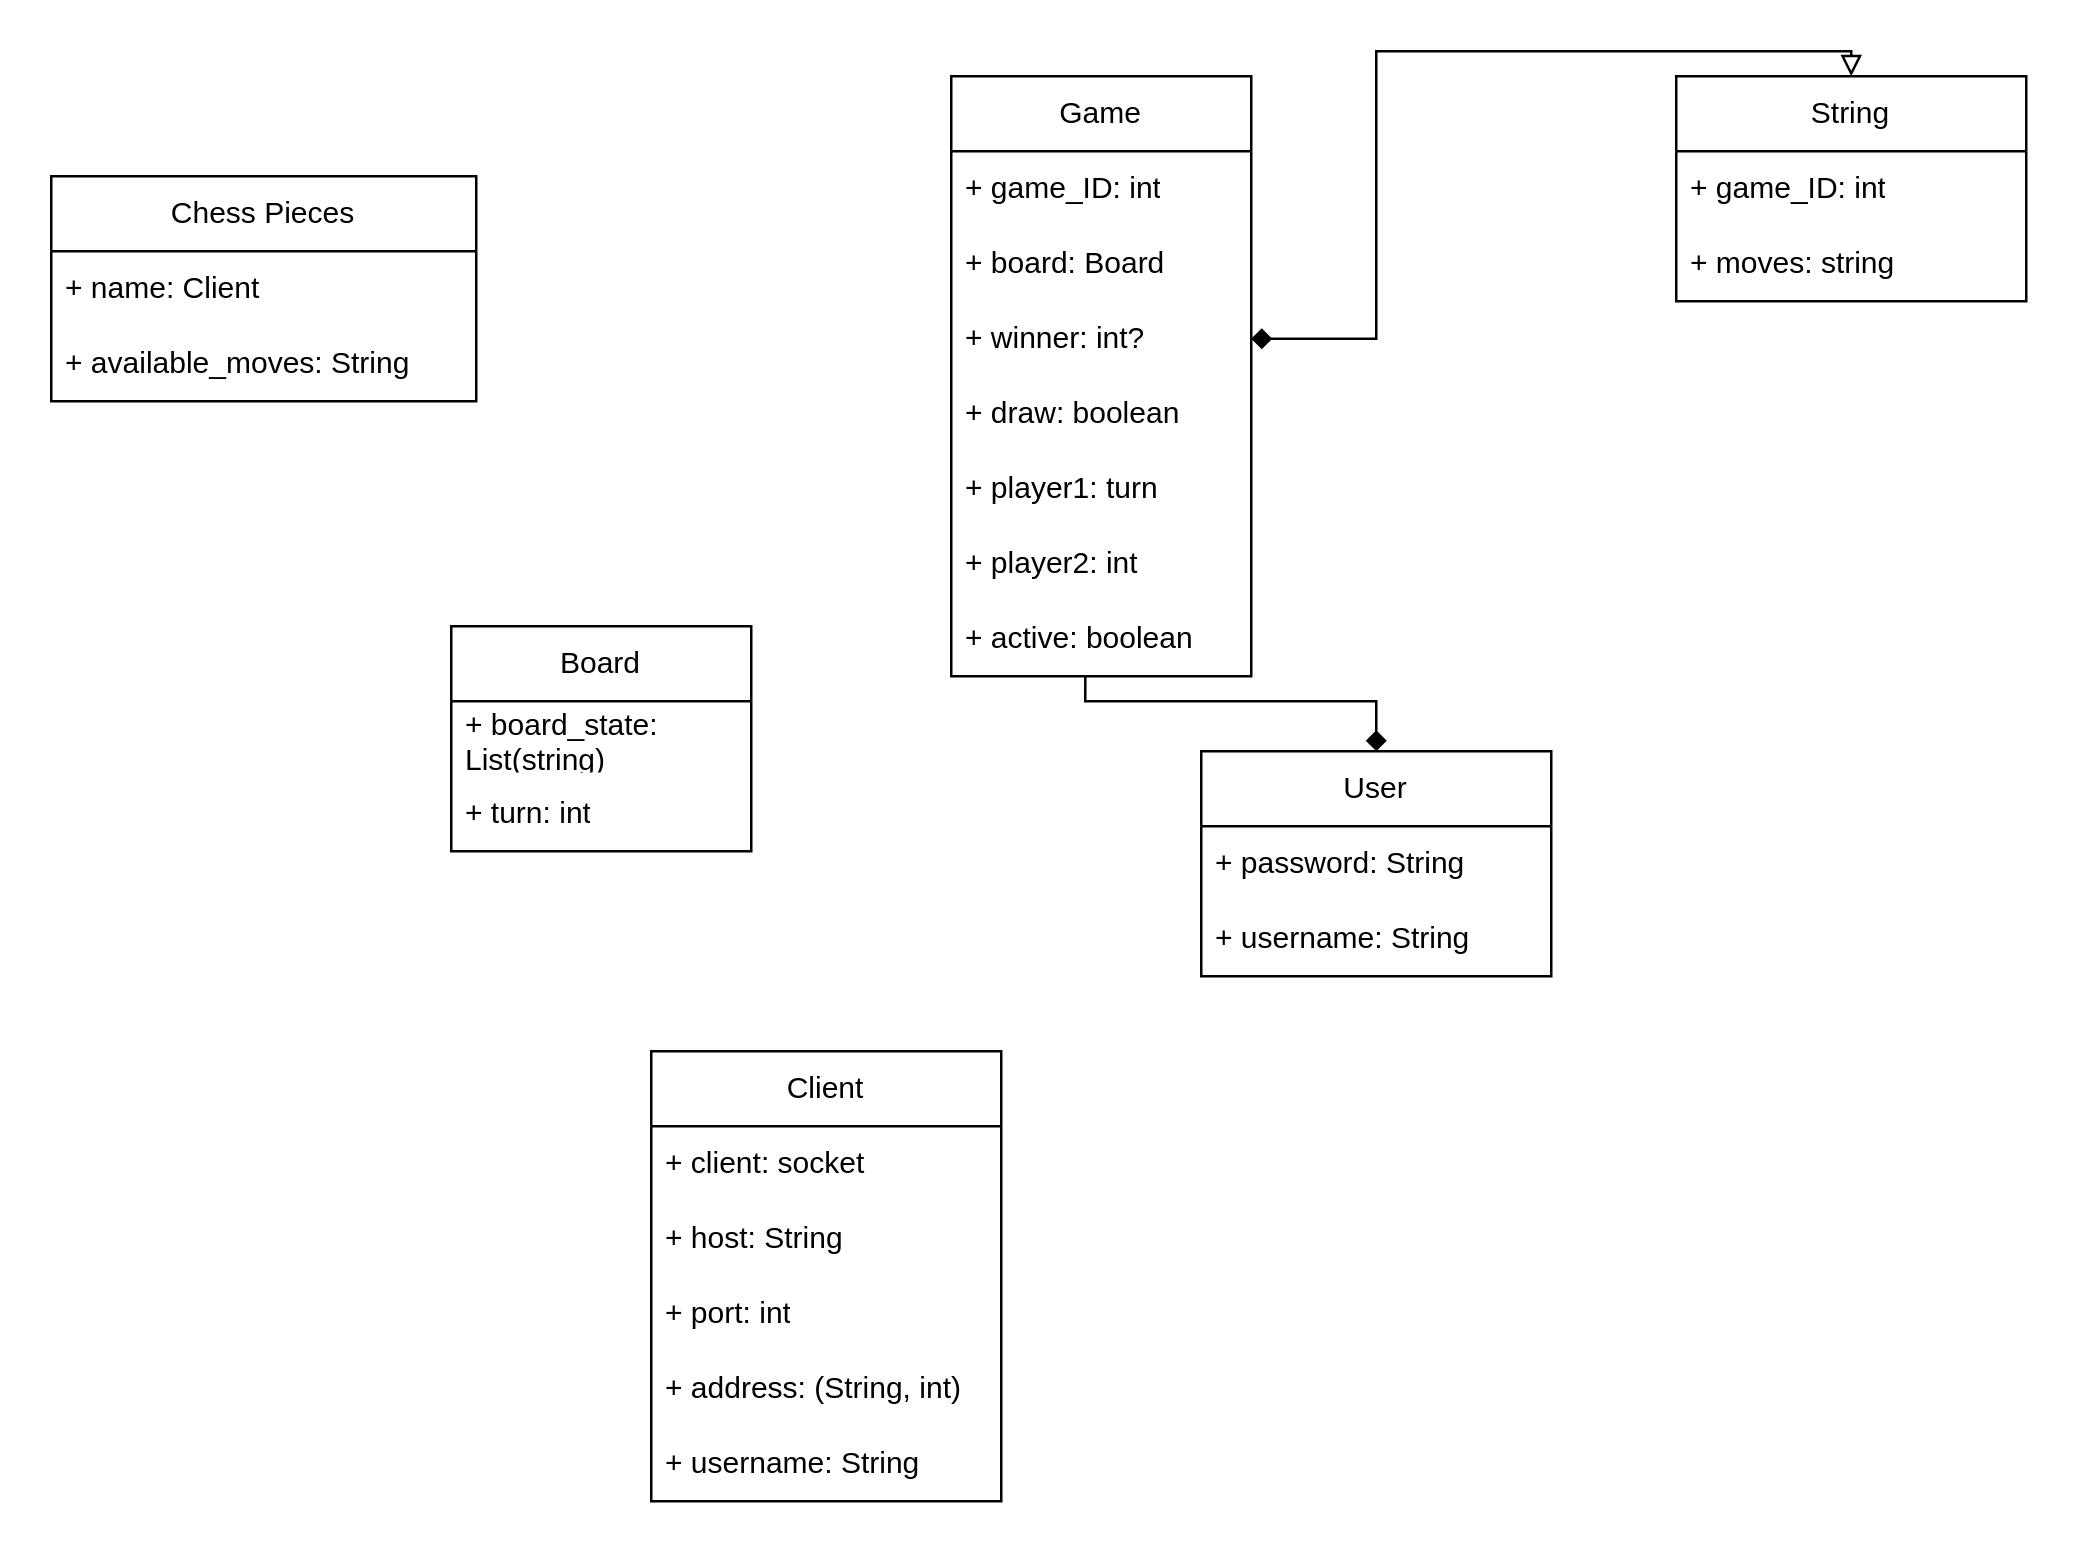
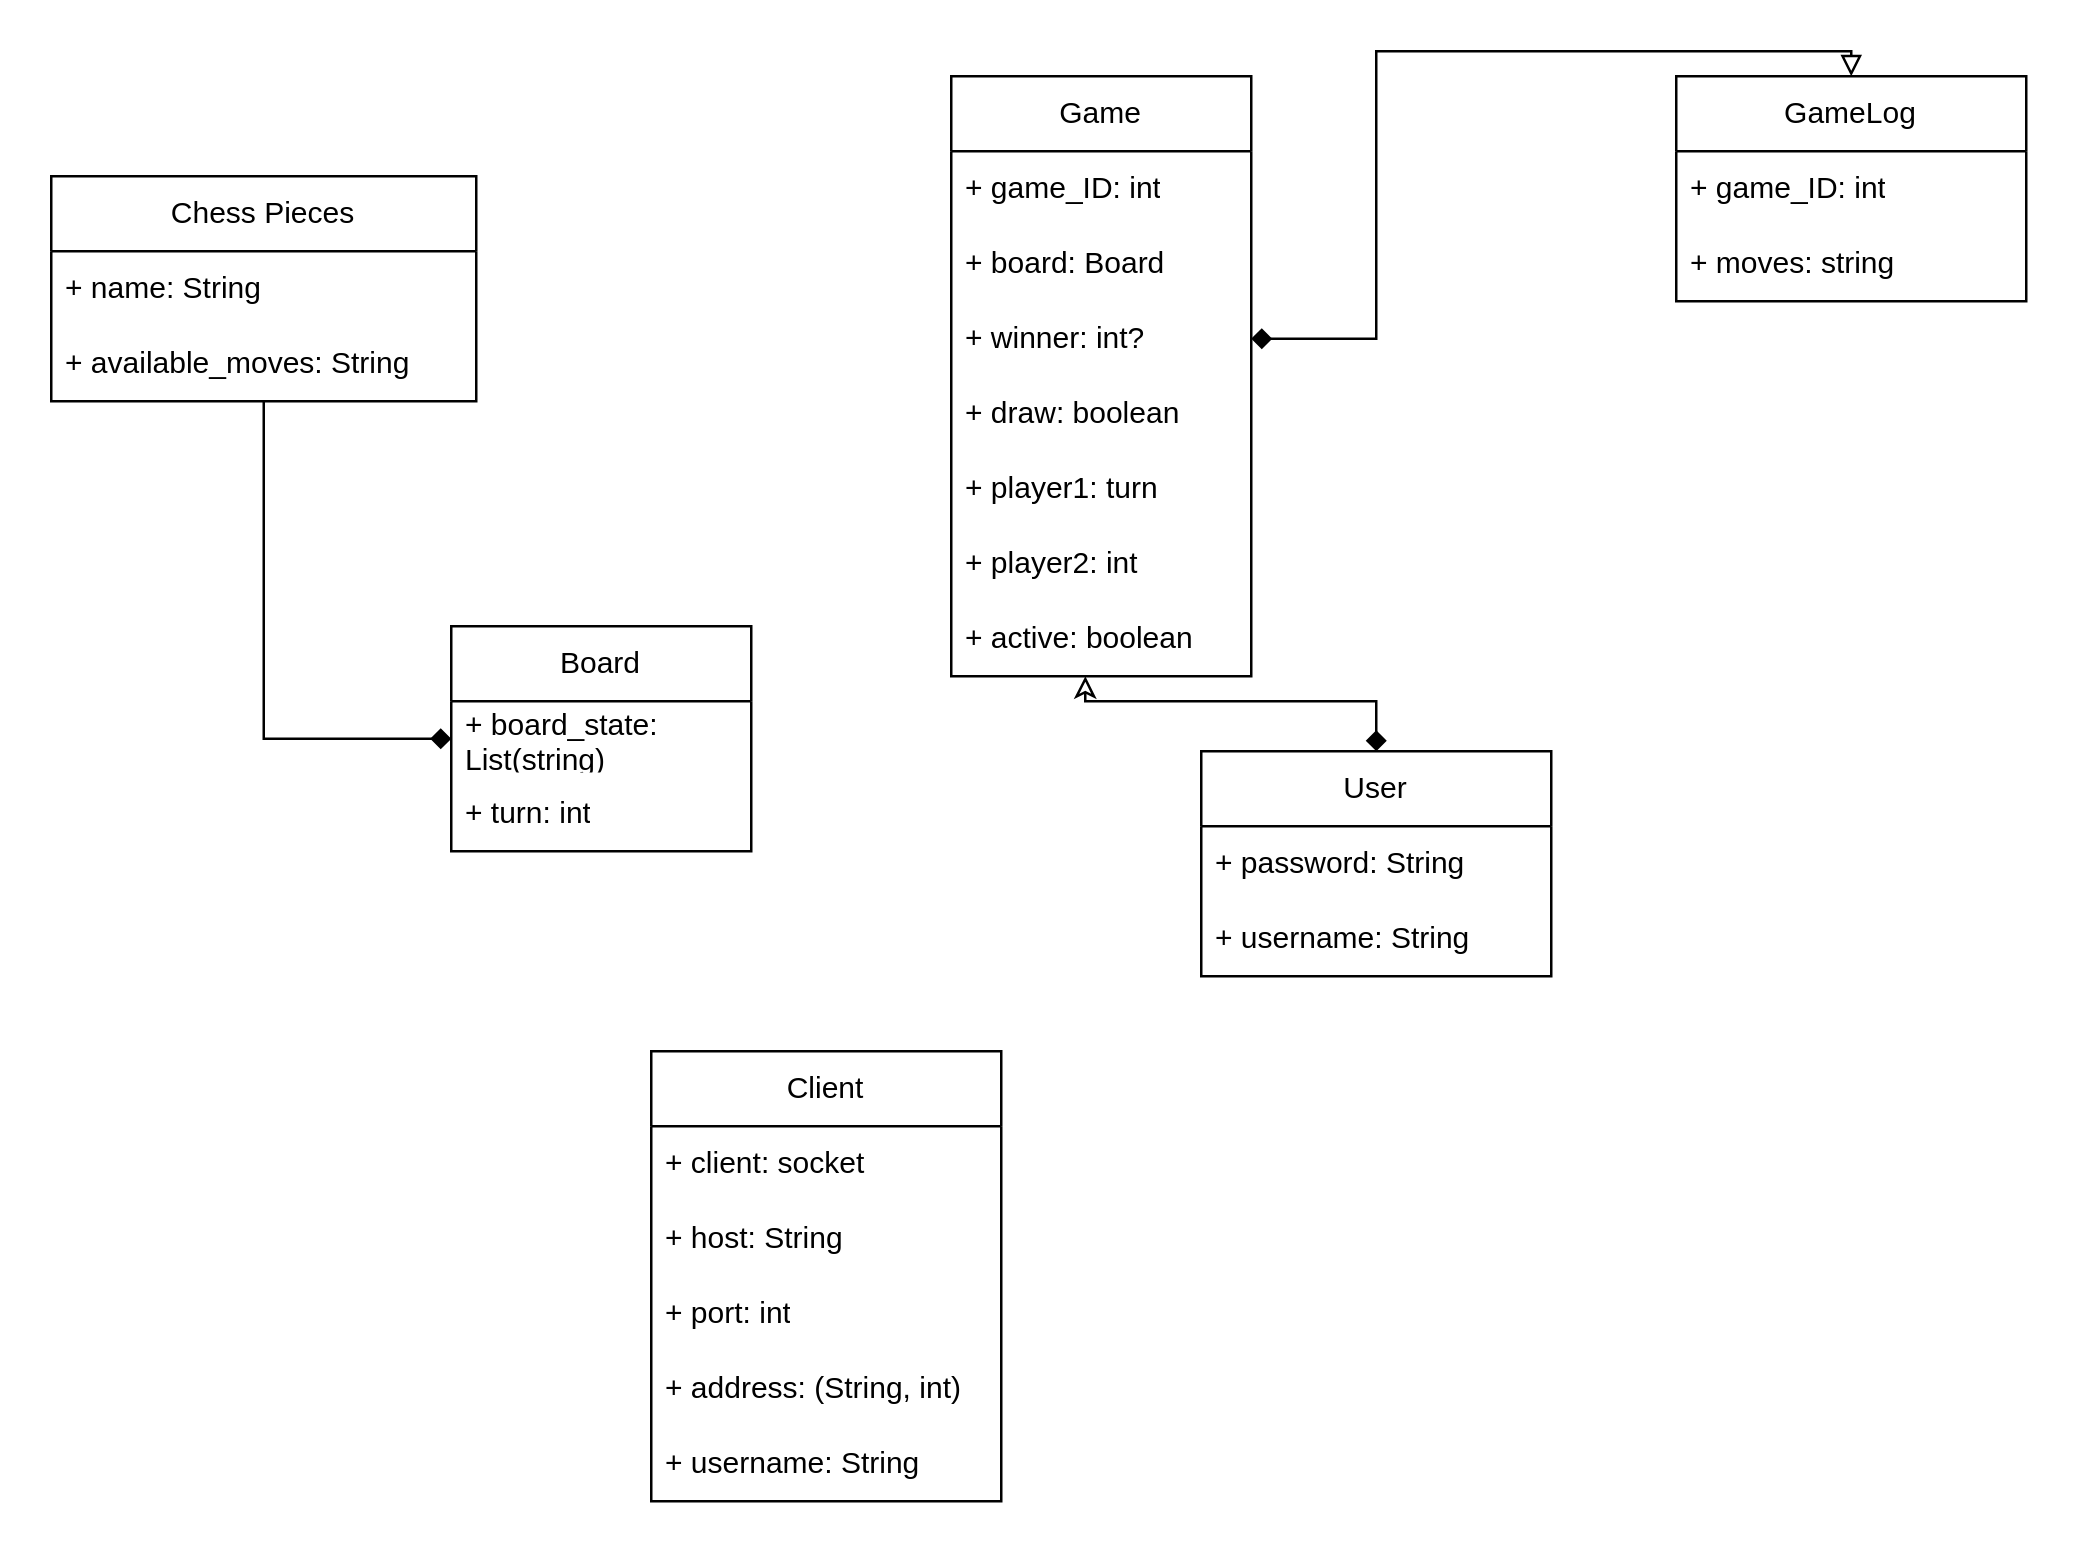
(1851, 114) -> (1851, 114)
(164, 289) -> (168, 289)
none -> (264, 657)
(1085, 689) -> (1085, 694)
